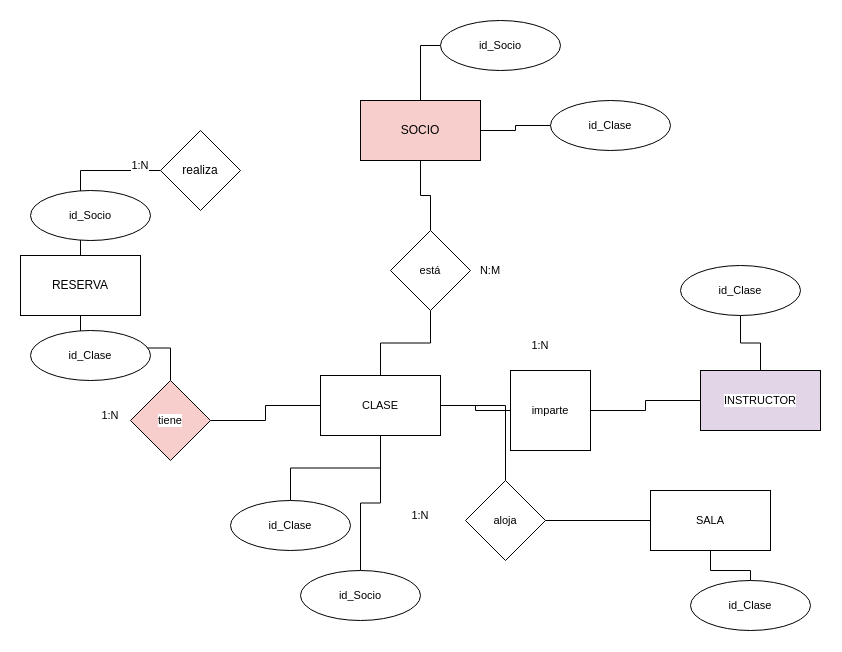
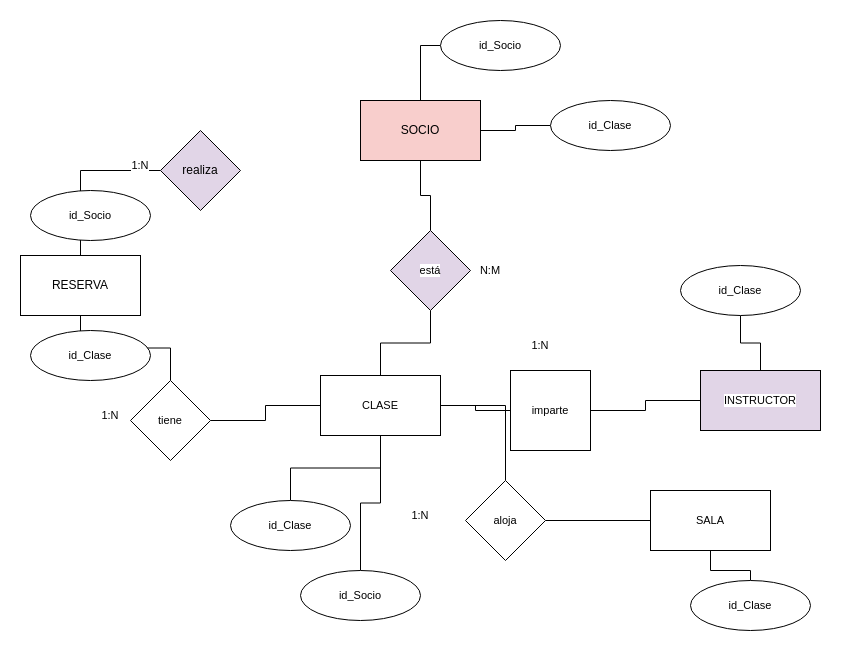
(201, 171) -> (201, 171)
(431, 271) -> (431, 271)
(171, 421) -> (171, 421)
